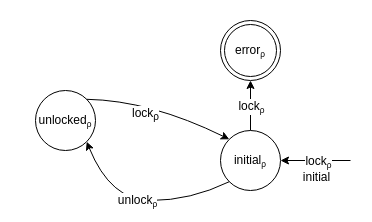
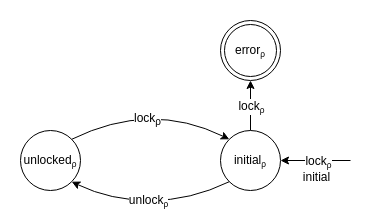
(66, 121) -> (51, 161)
